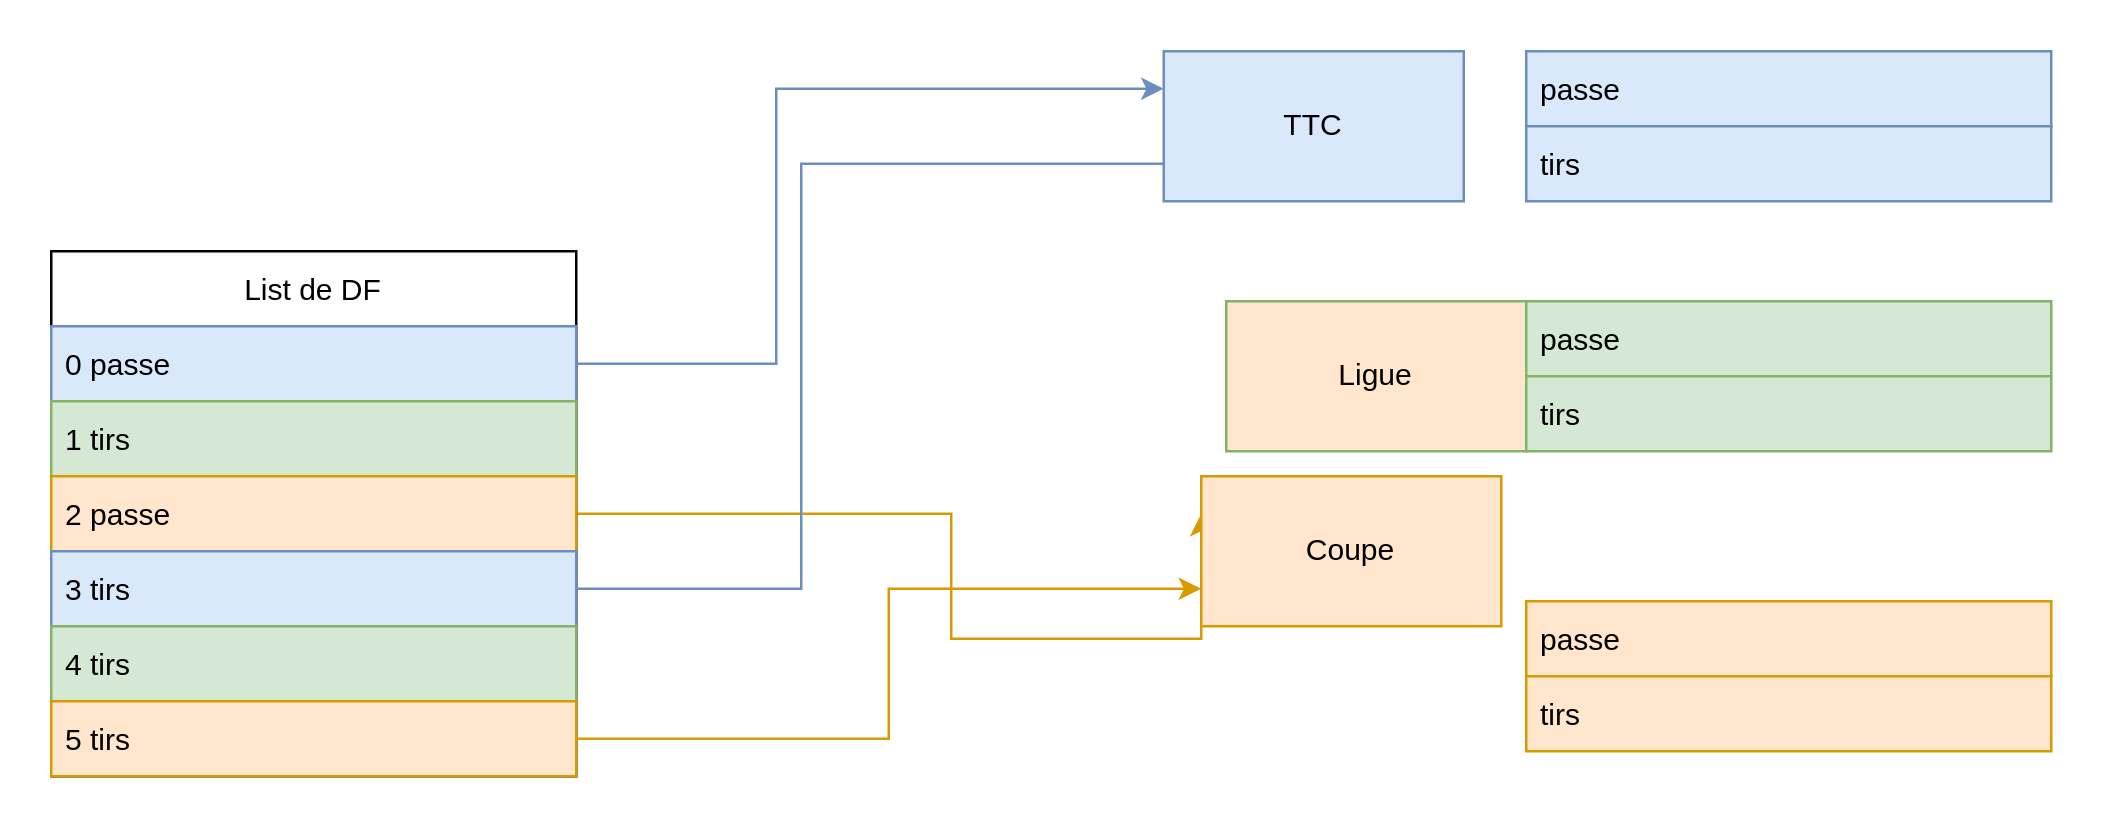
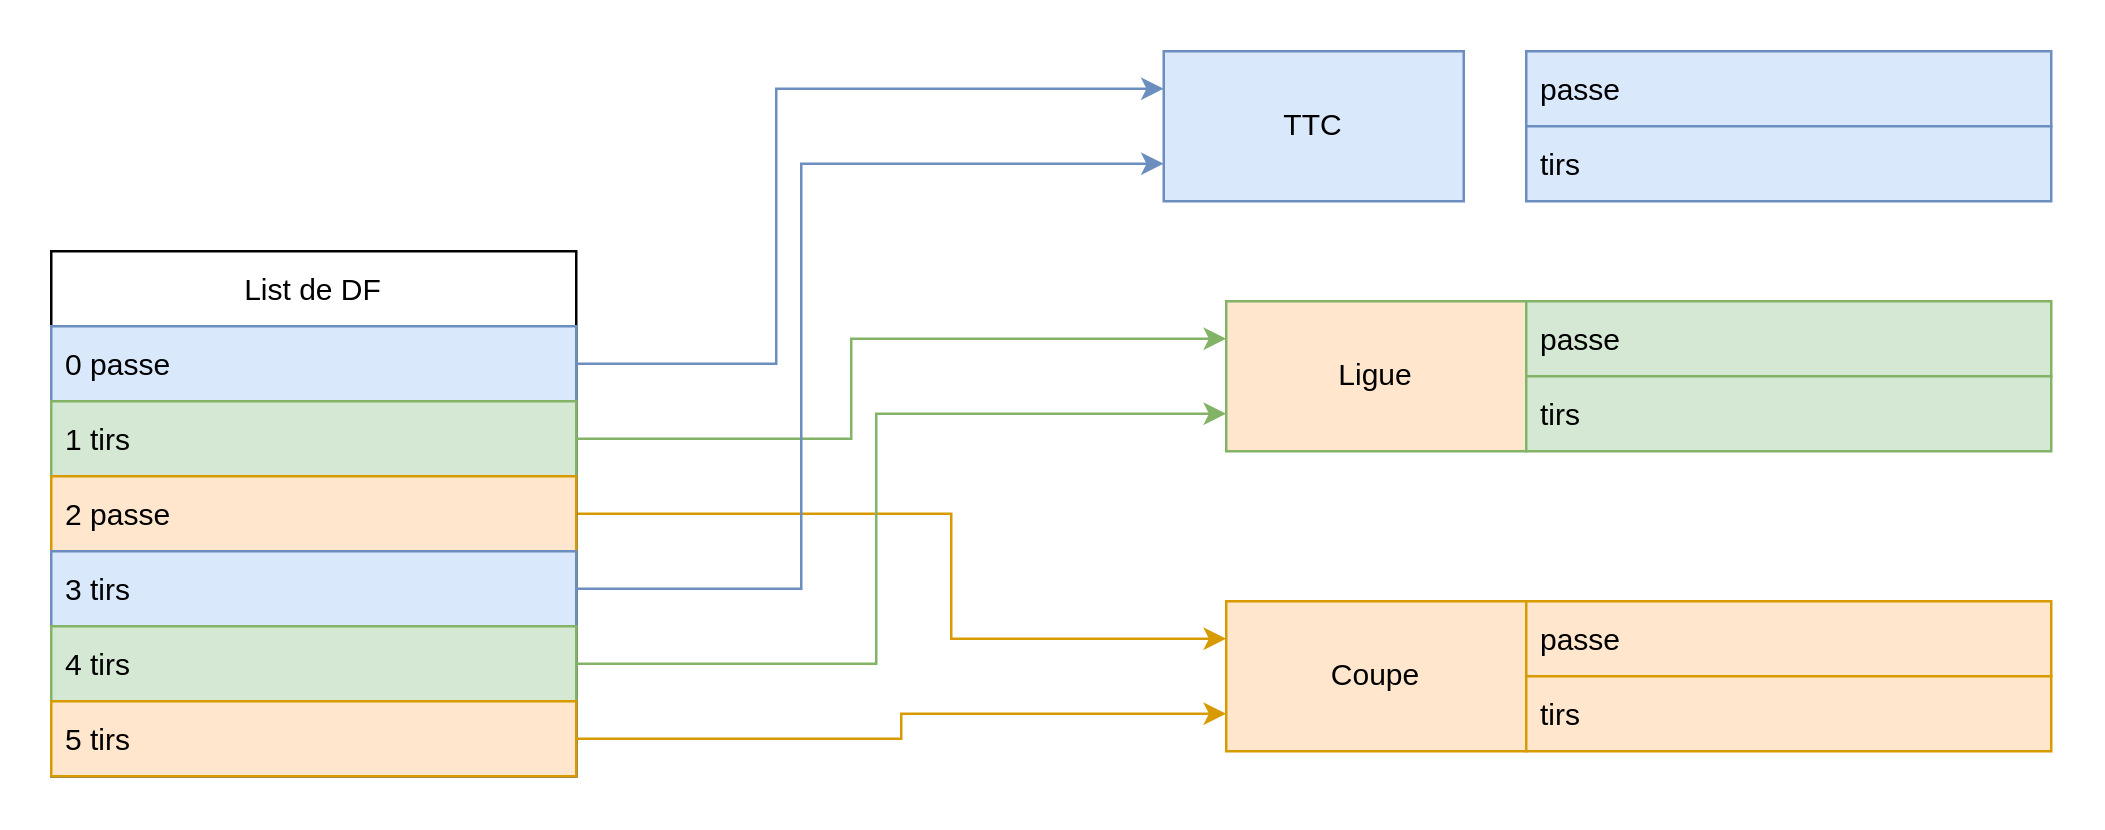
(1152, 164) -> (1145, 164)
none -> (957, 339)
(1351, 551) -> (1376, 676)
none -> (801, 664)
